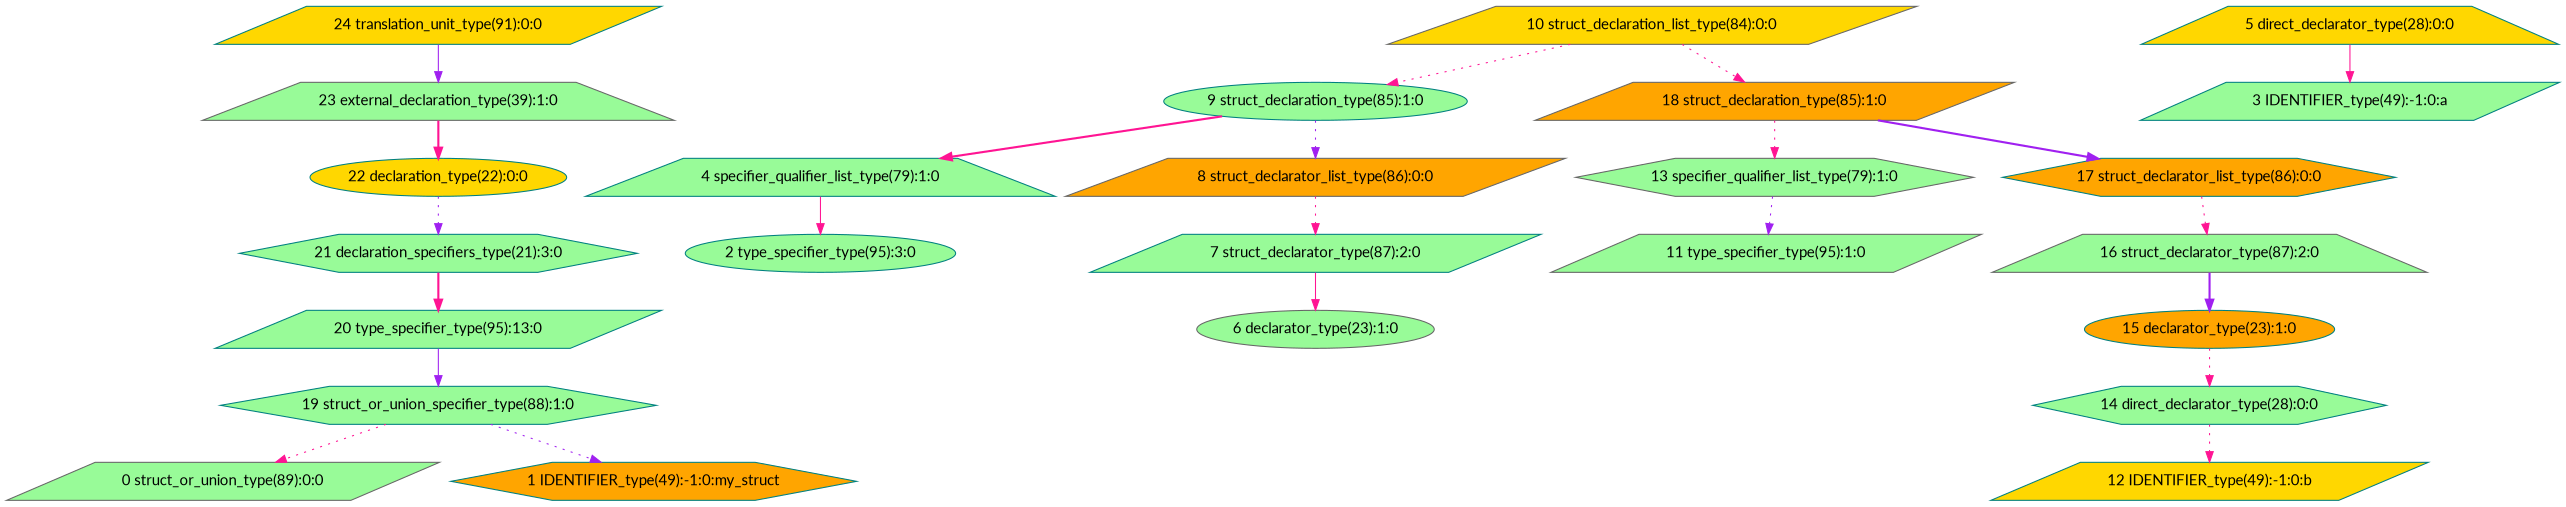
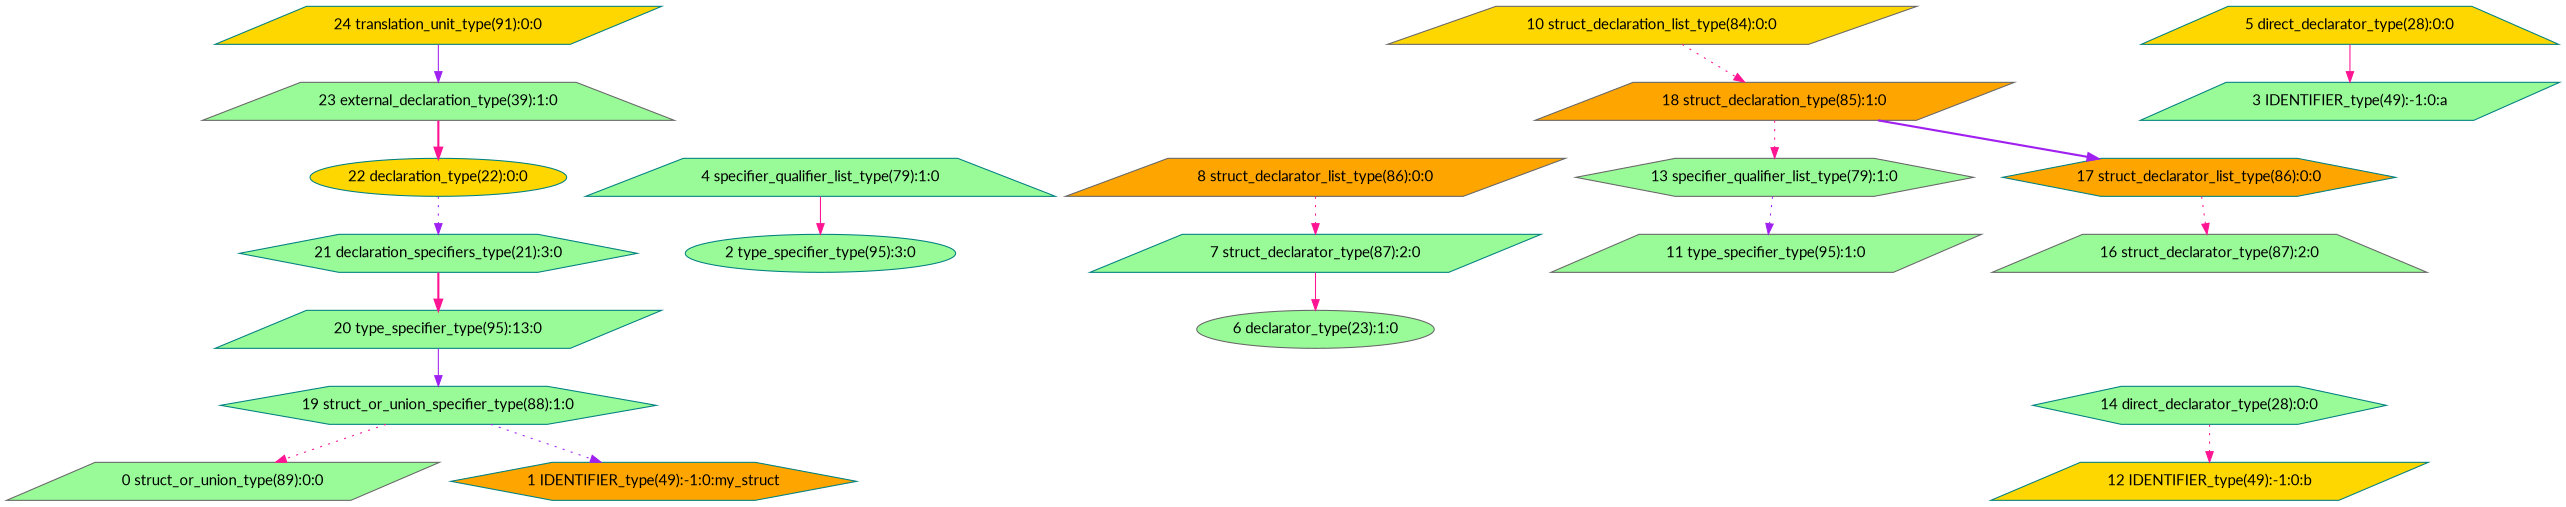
(1316, 101) -> none
(2210, 329) -> none
